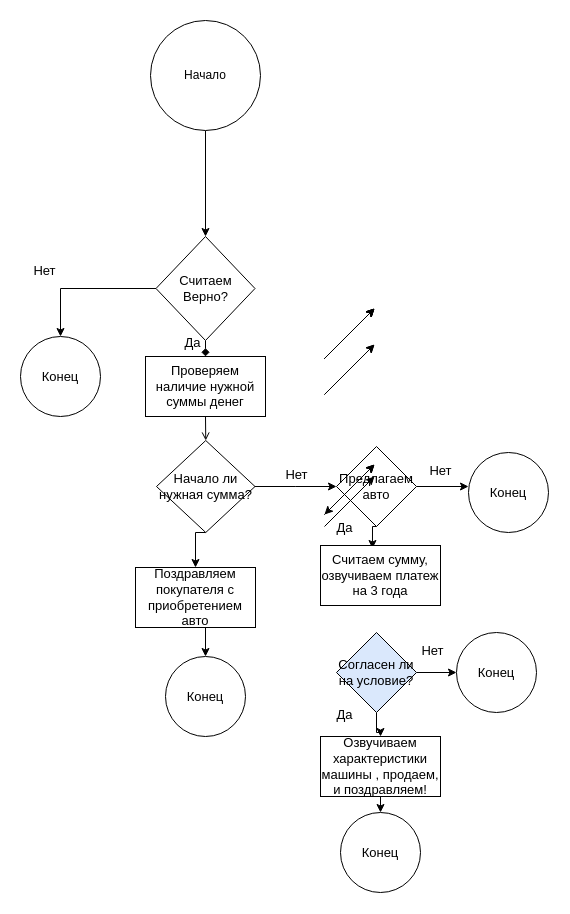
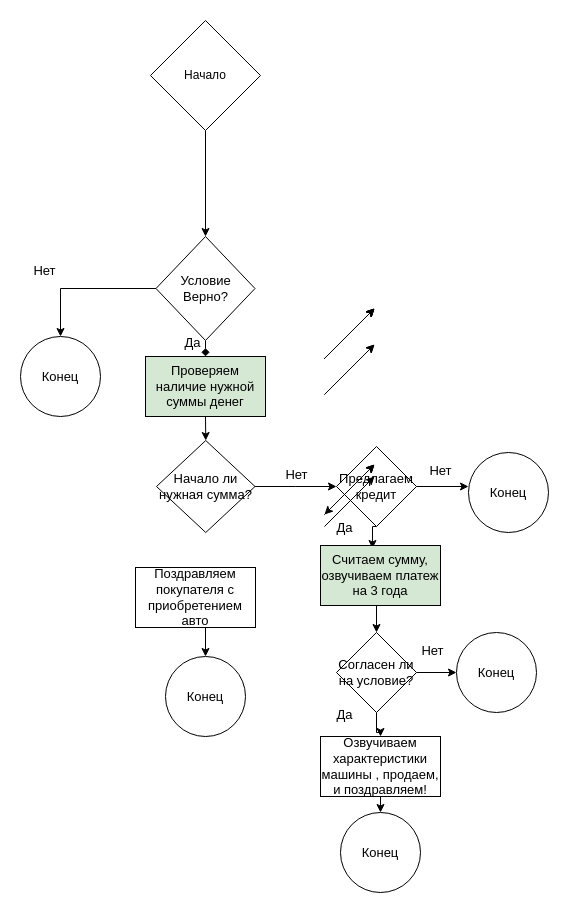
(206, 76) -> (206, 76)
(206, 289) -> (206, 289)
(206, 387) -> (206, 387)
(206, 434) -> (206, 432)
(377, 487) -> (377, 487)
(196, 542) -> none
(381, 576) -> (381, 576)
none -> (377, 615)
(377, 673) -> (377, 673)
